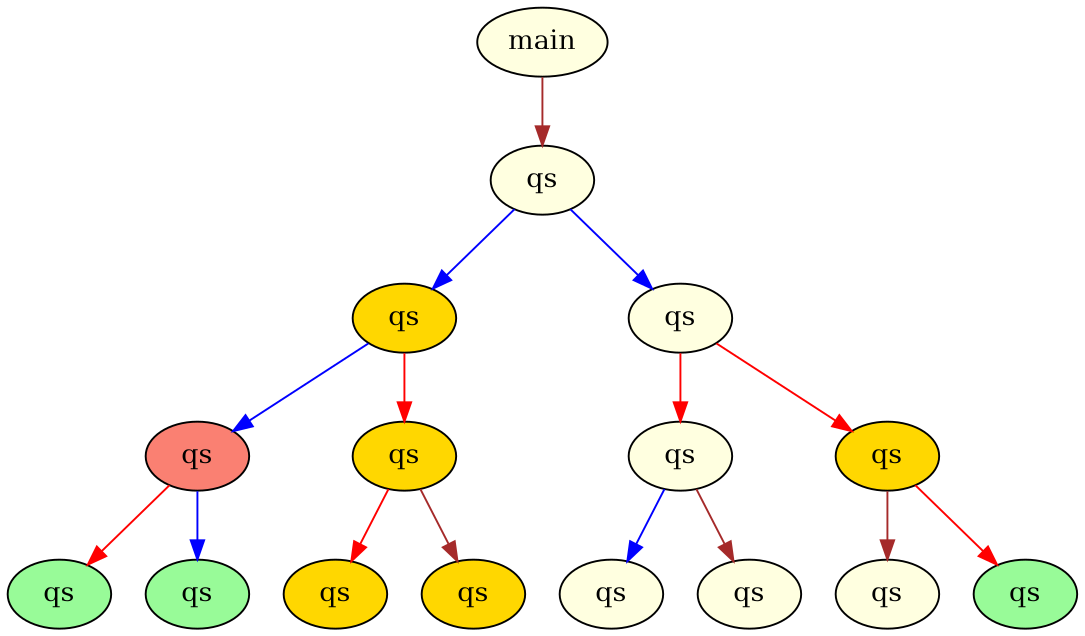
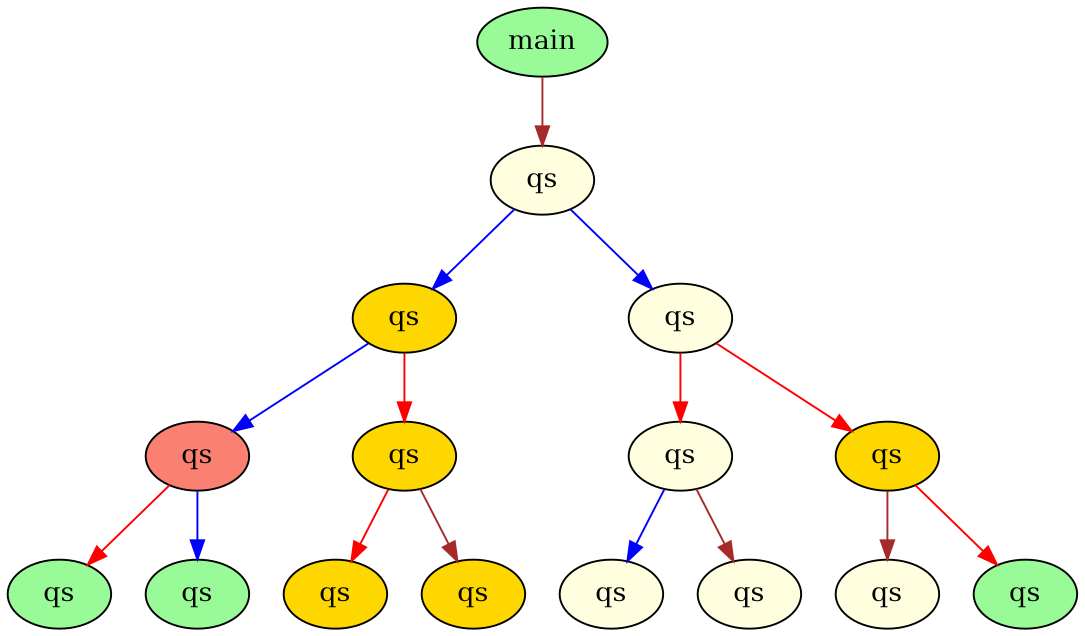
(542, 42) -> (542, 42)
